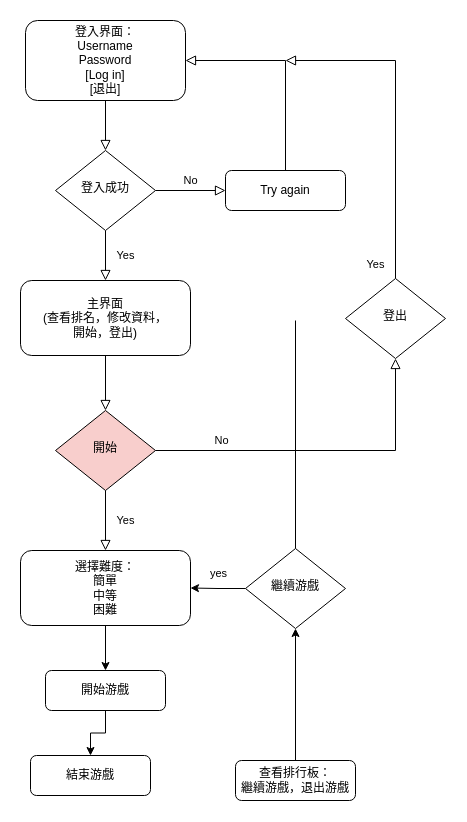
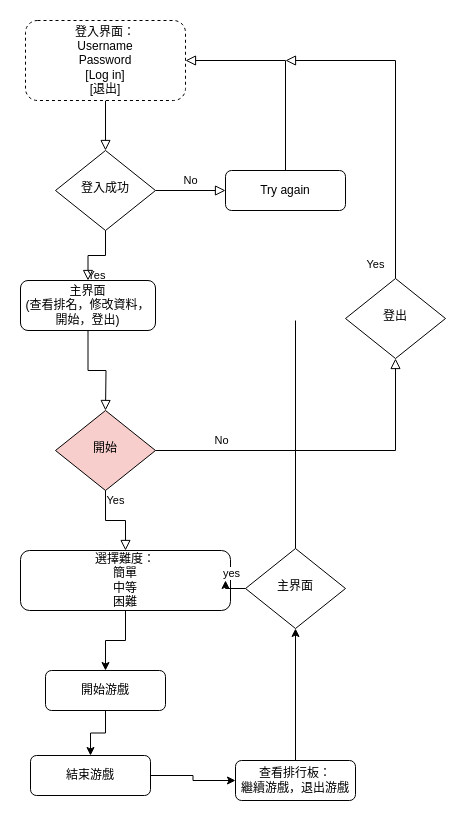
(106, 61) -> (106, 61)
(106, 318) -> (88, 306)
(296, 587) -> (296, 587)
(106, 588) -> (126, 581)
none -> (192, 776)
